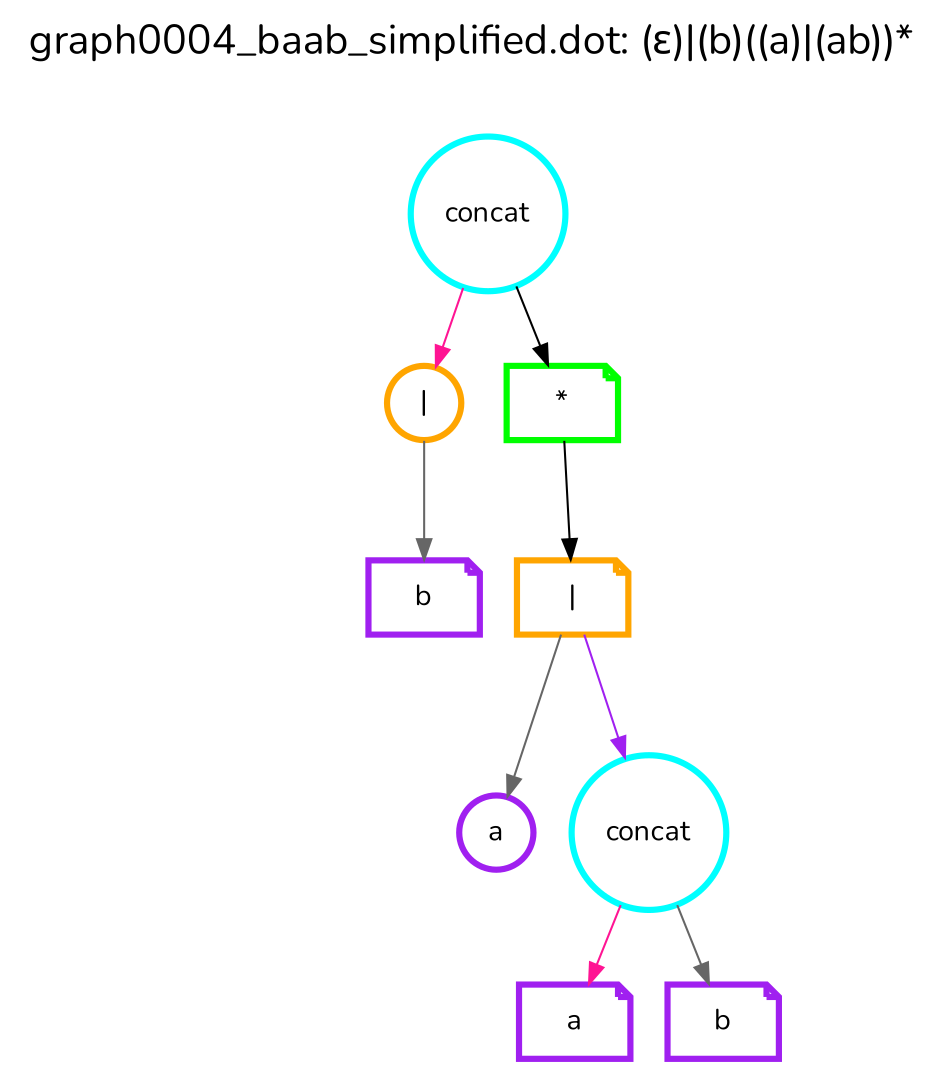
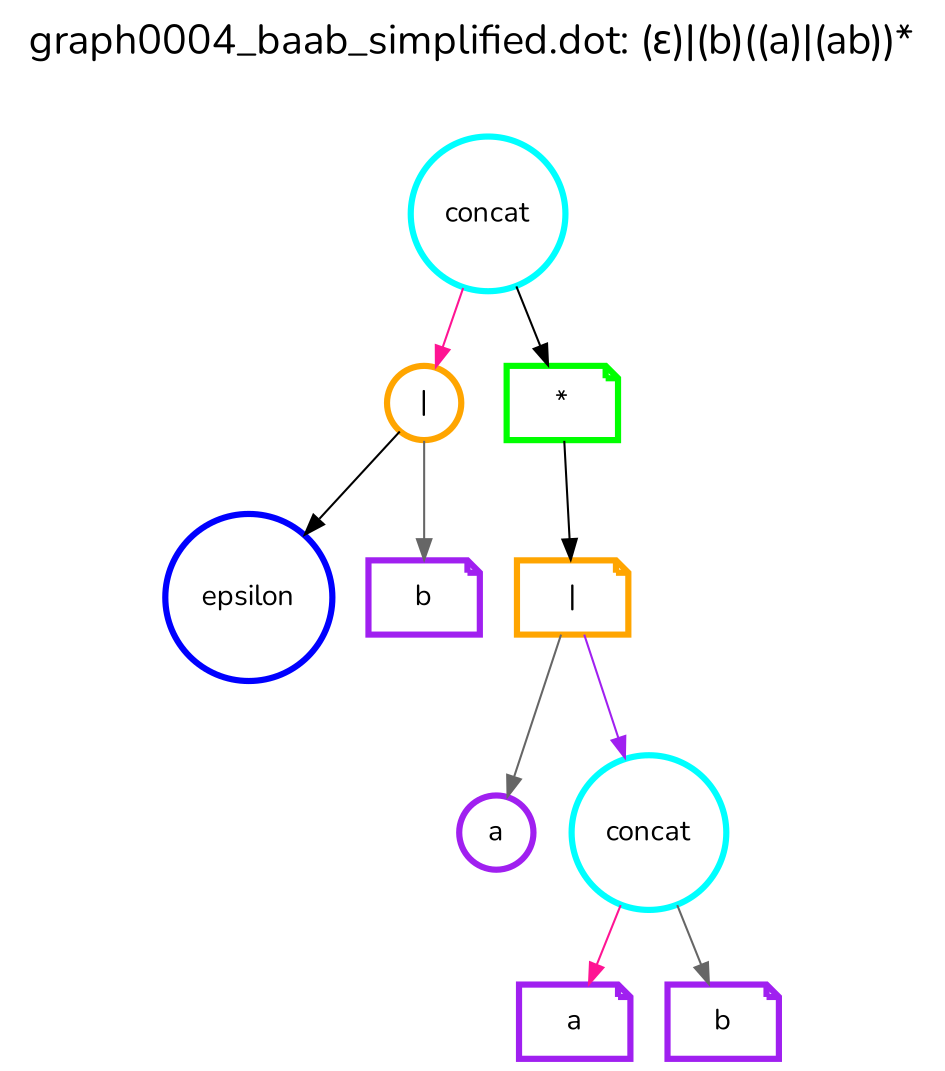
none -> (249, 597)
